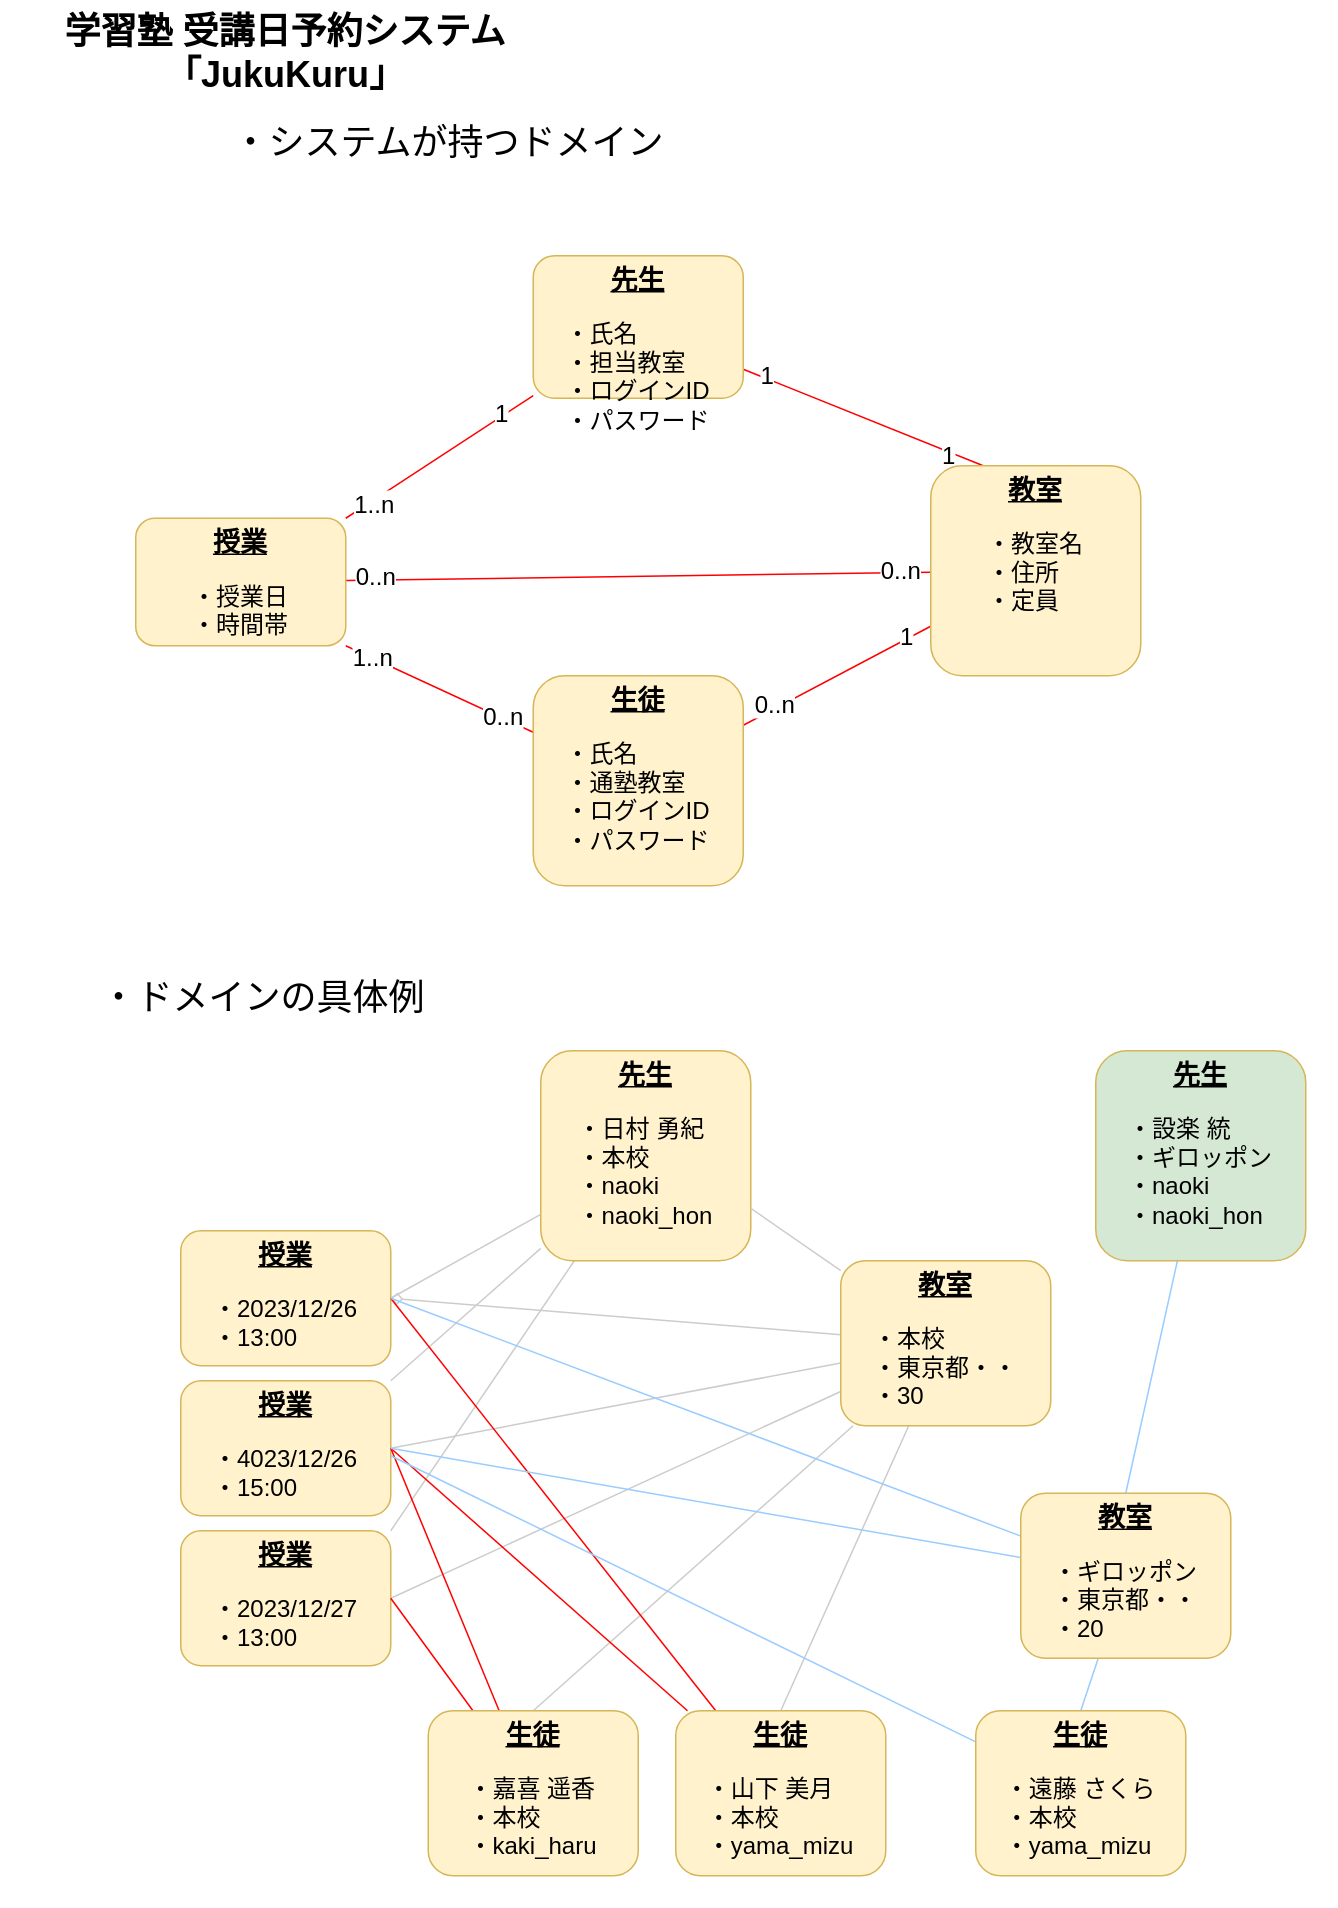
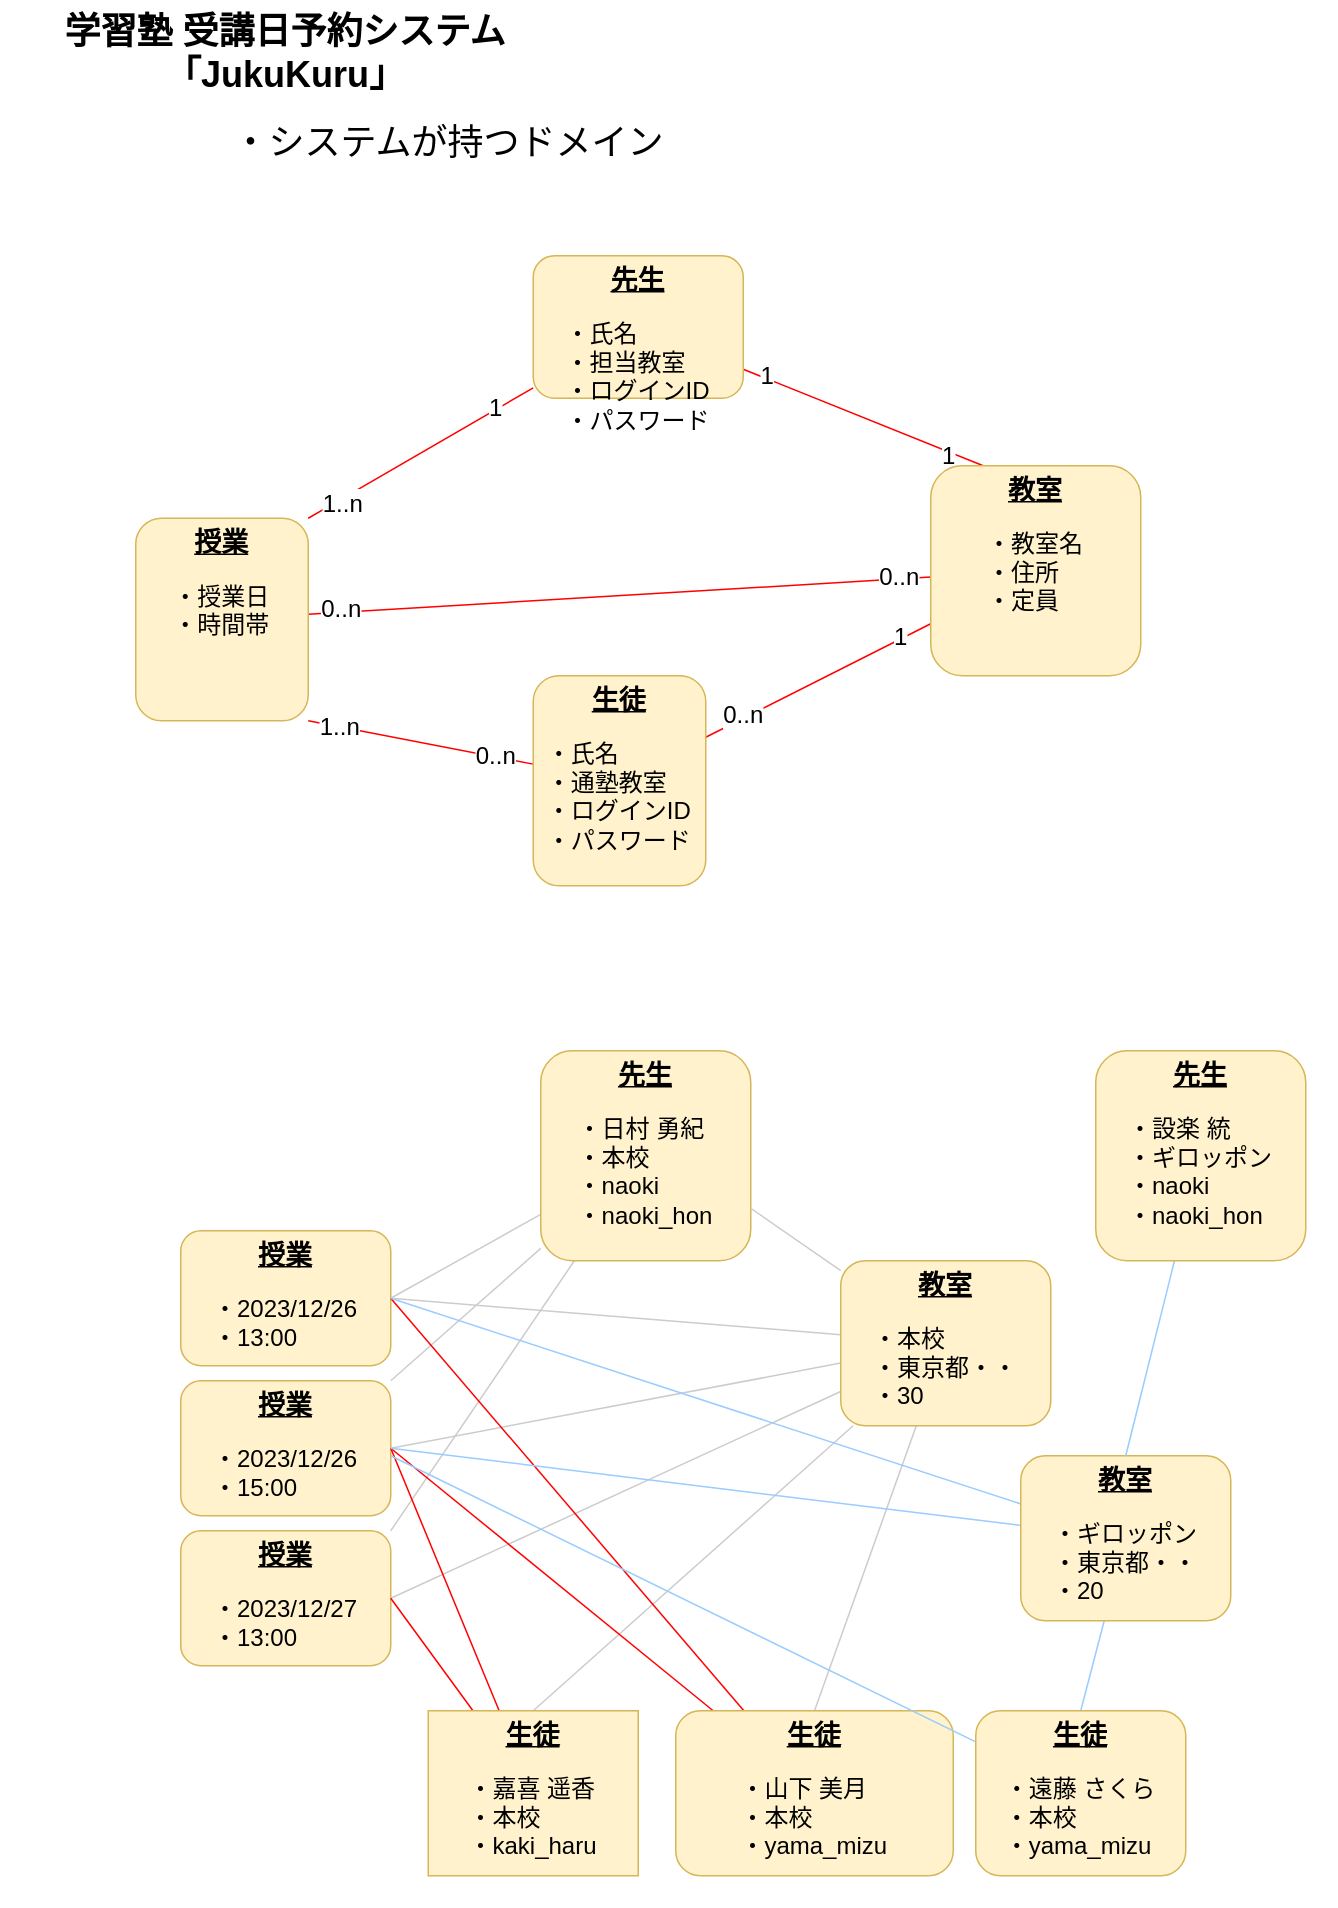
(241, 582) -> (222, 620)
(638, 781) -> (620, 781)
(320, 998) -> none
(1201, 1156) -> (1201, 1156)
(405, 1299) -> (404, 1299)
(286, 1424) -> (286, 1424)
(1126, 1576) -> (1126, 1538)
(533, 1793) -> (533, 1793)
(781, 1793) -> (815, 1793)
